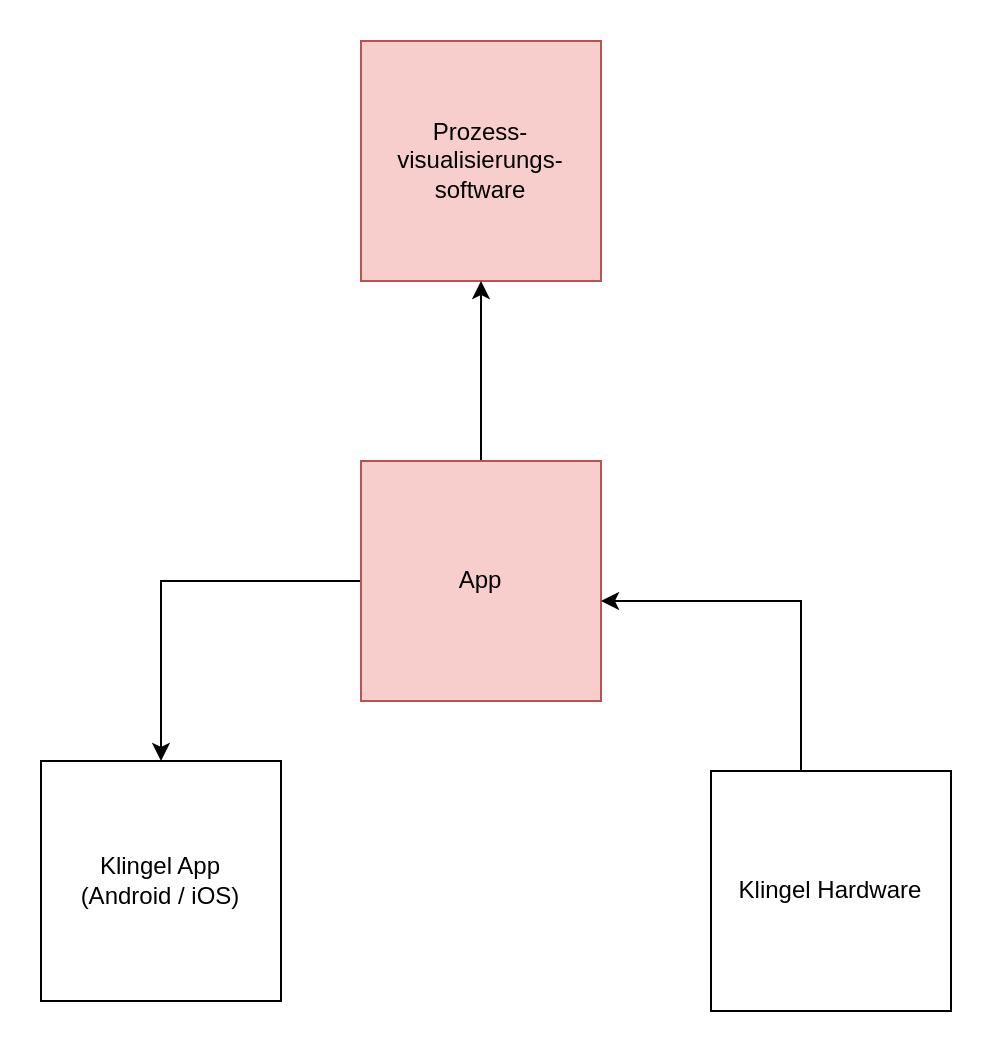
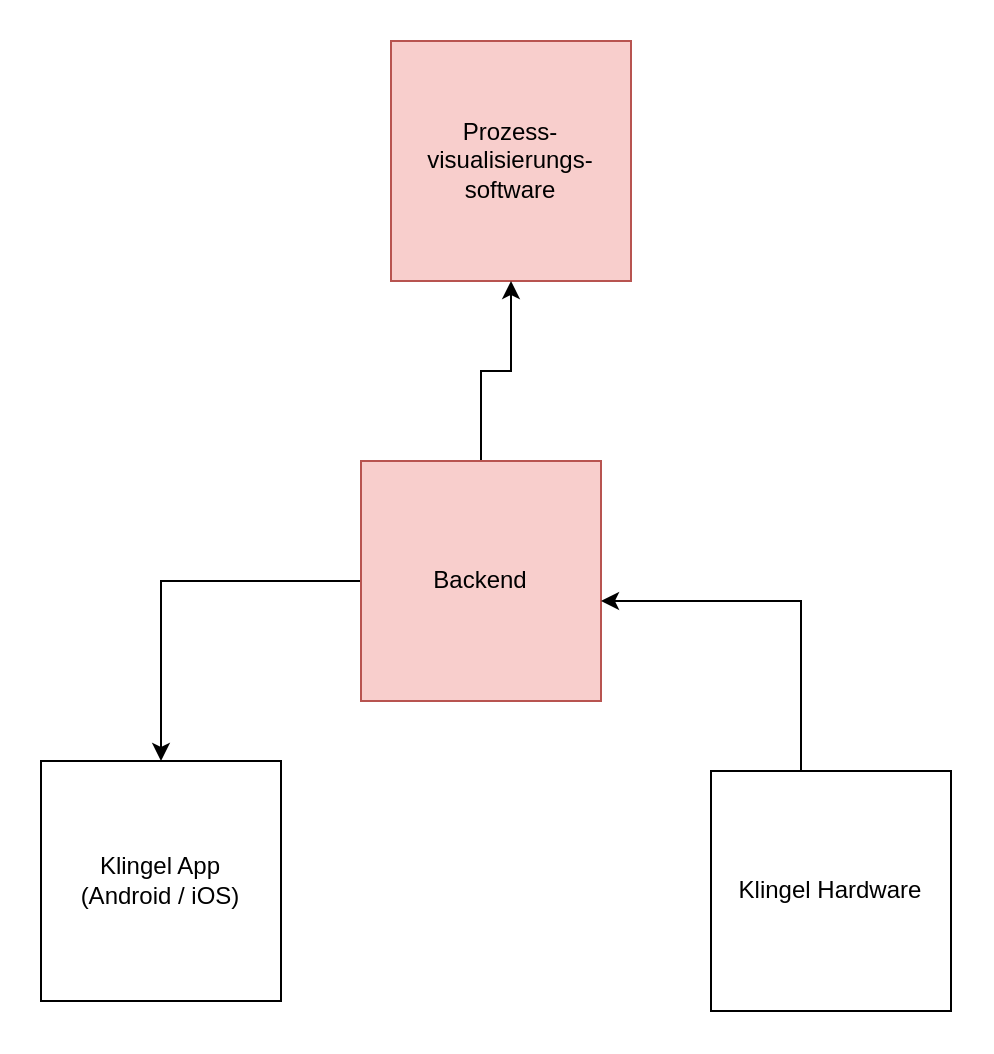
(481, 161) -> (511, 161)
(481, 581) -> (481, 581)
